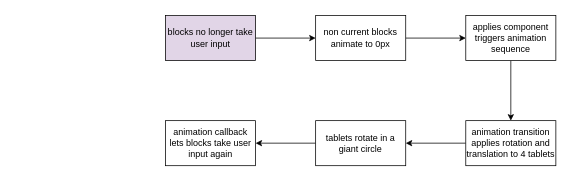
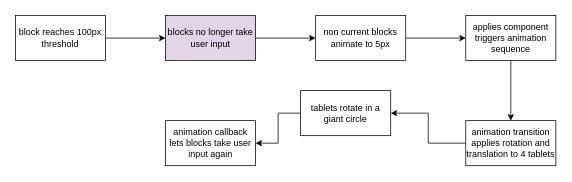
none -> (60, 38)
none -> (159, 38)
(360, 38) -> (360, 38)
(360, 143) -> (345, 113)
